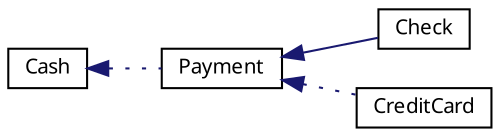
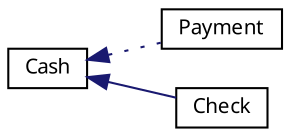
(340, 45) -> (142, 90)
(424, 108) -> none
